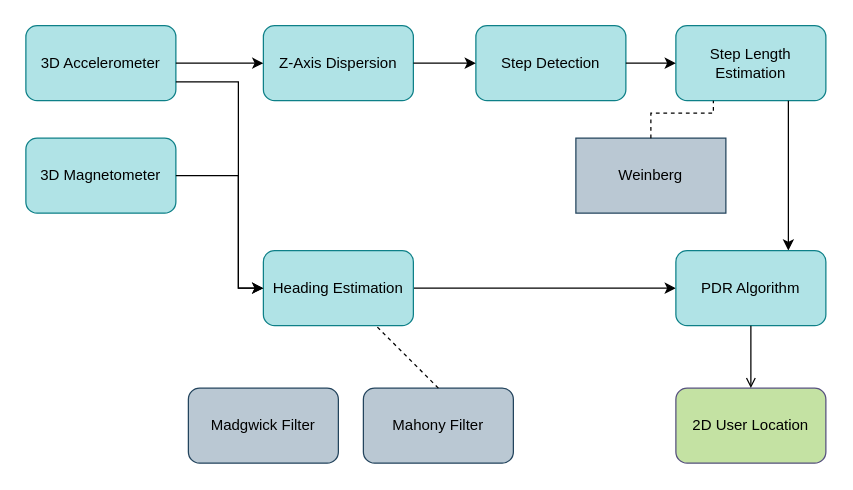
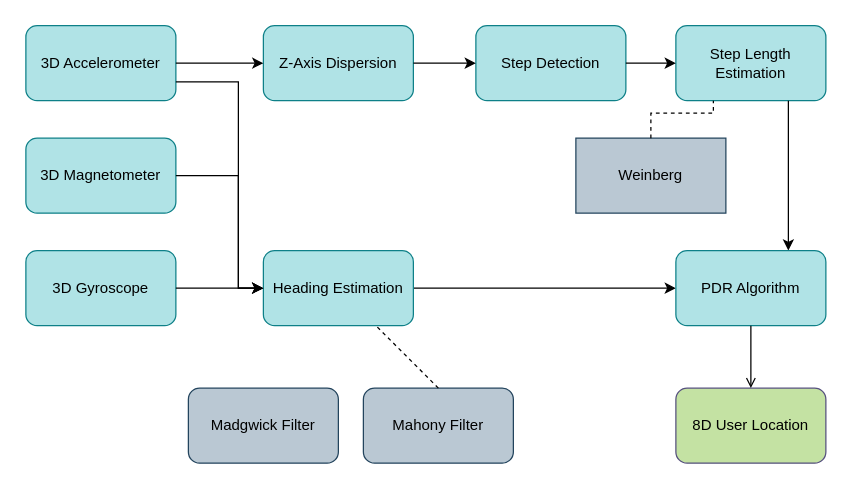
none -> (101, 288)
none -> (206, 288)
(751, 426) -> (751, 426)
